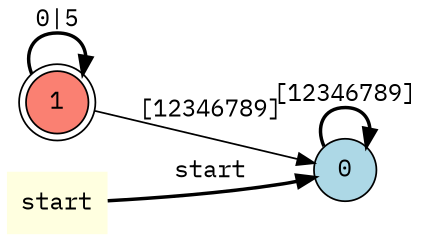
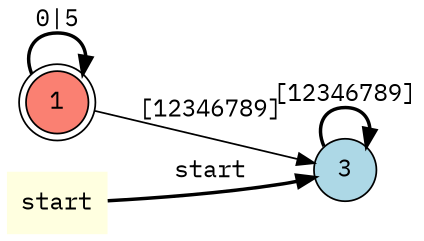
(345, 170) -> (345, 170)
